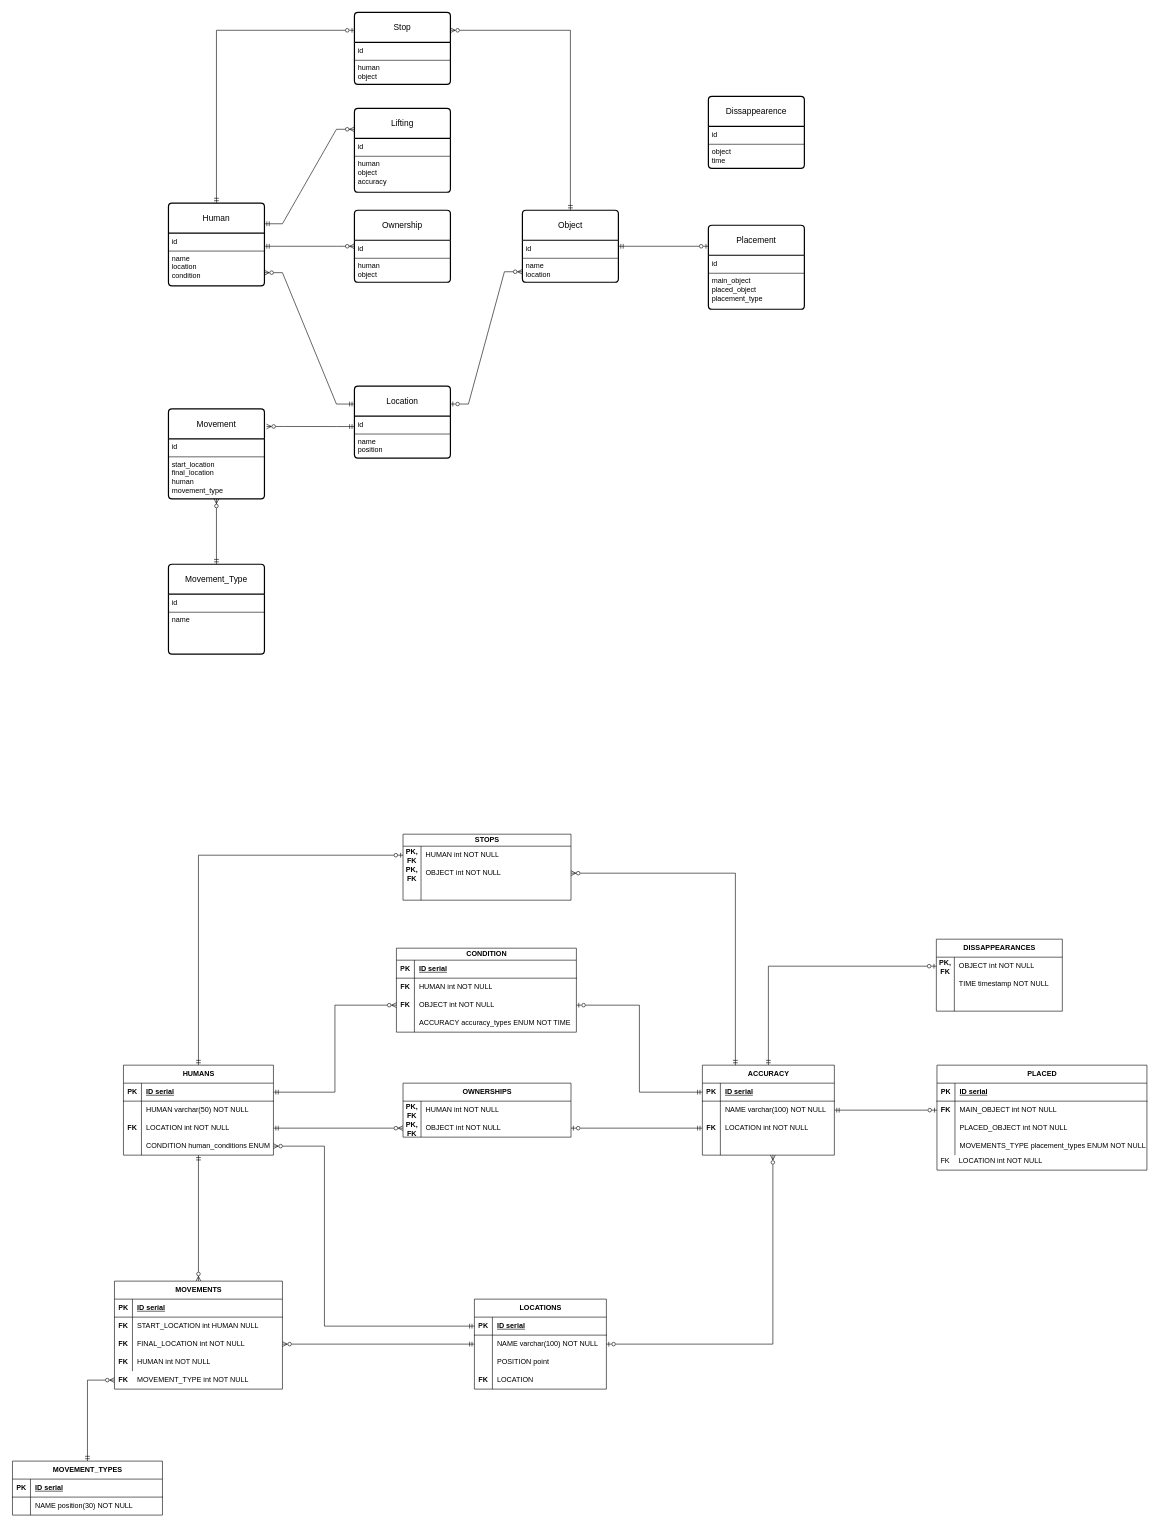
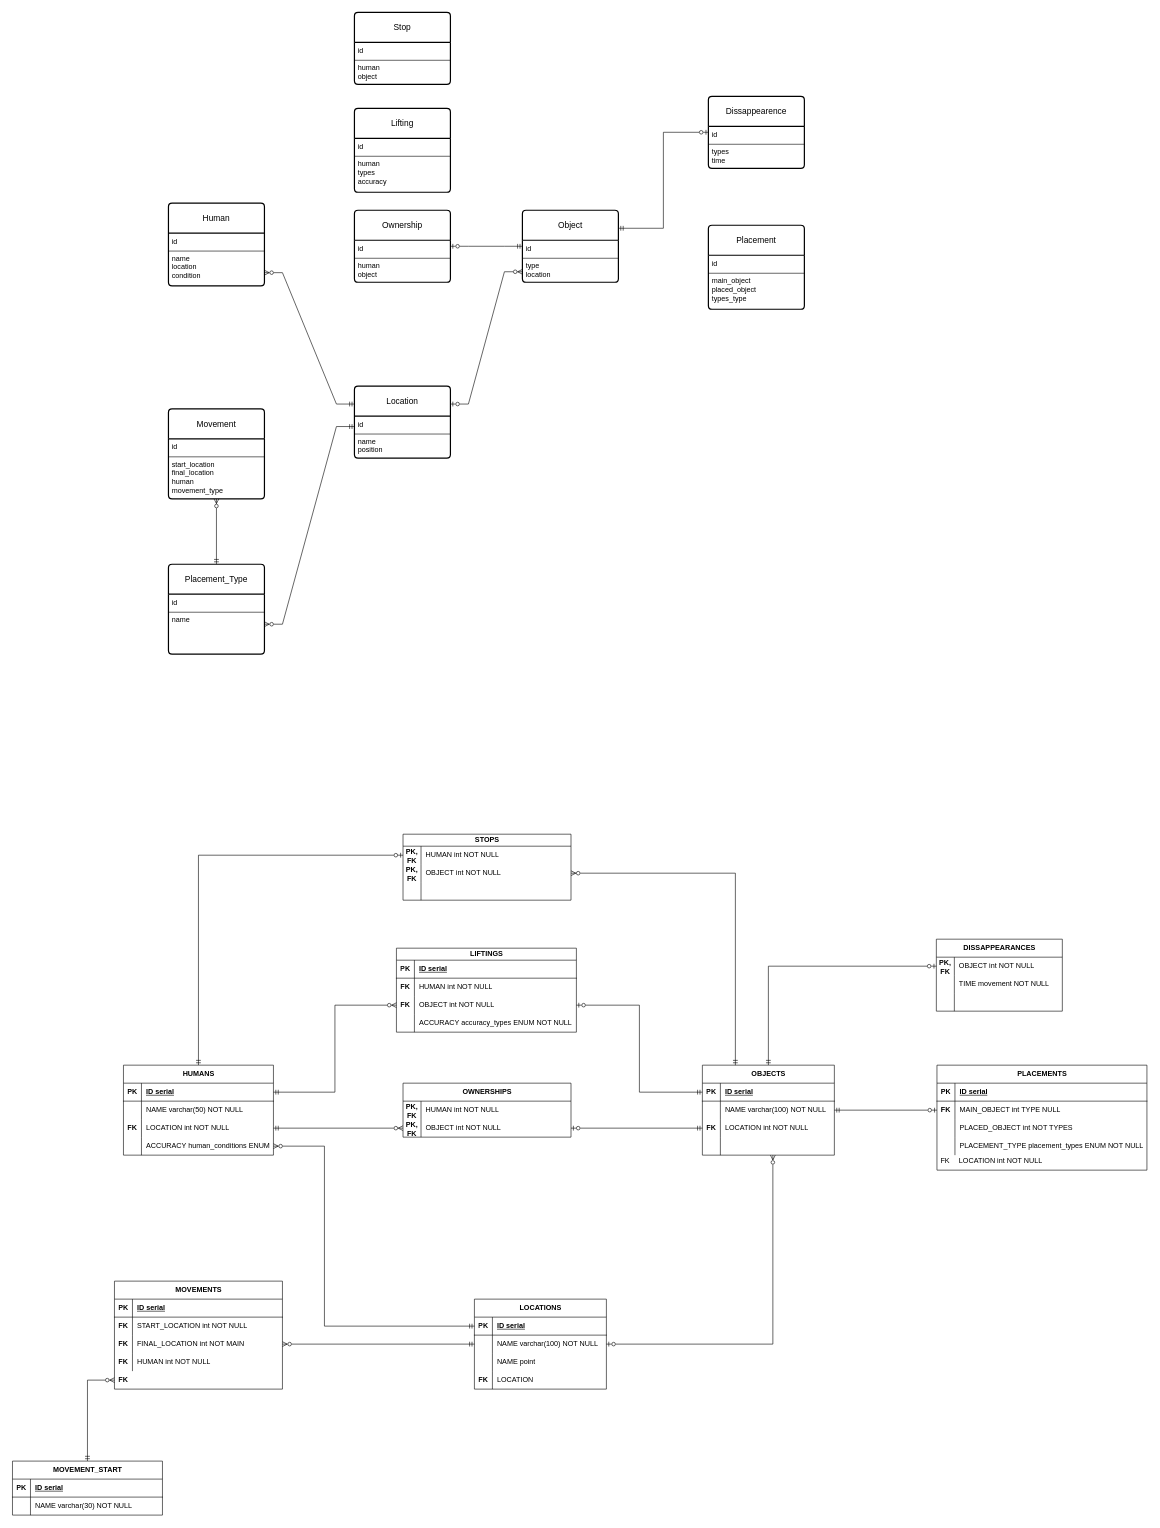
(216, 52) -> none
(570, 65) -> none
(724, 143) -> (722, 143)
(374, 160) -> (374, 160)
(309, 177) -> none
none -> (663, 185)
(309, 246) -> none
none -> (490, 246)
(660, 246) -> none
(540, 257) -> (540, 257)
(739, 277) -> (737, 277)
(308, 427) -> (309, 528)
(216, 579) -> (216, 579)
(487, 954) -> (487, 954)
(1002, 984) -> (1001, 984)
(490, 1023) -> (490, 1023)
(769, 1074) -> (769, 1074)
(1042, 1074) -> (1042, 1074)
(196, 1110) -> (194, 1110)
(1004, 1110) -> (1006, 1110)
(1008, 1128) -> (1010, 1128)
(205, 1146) -> (203, 1146)
(1044, 1146) -> (1044, 1146)
(198, 1215) -> none
(192, 1326) -> (188, 1326)
(188, 1344) -> (188, 1344)
(523, 1362) -> (515, 1362)
(207, 1380) -> none
(88, 1470) -> (88, 1470)
(83, 1506) -> (83, 1506)
